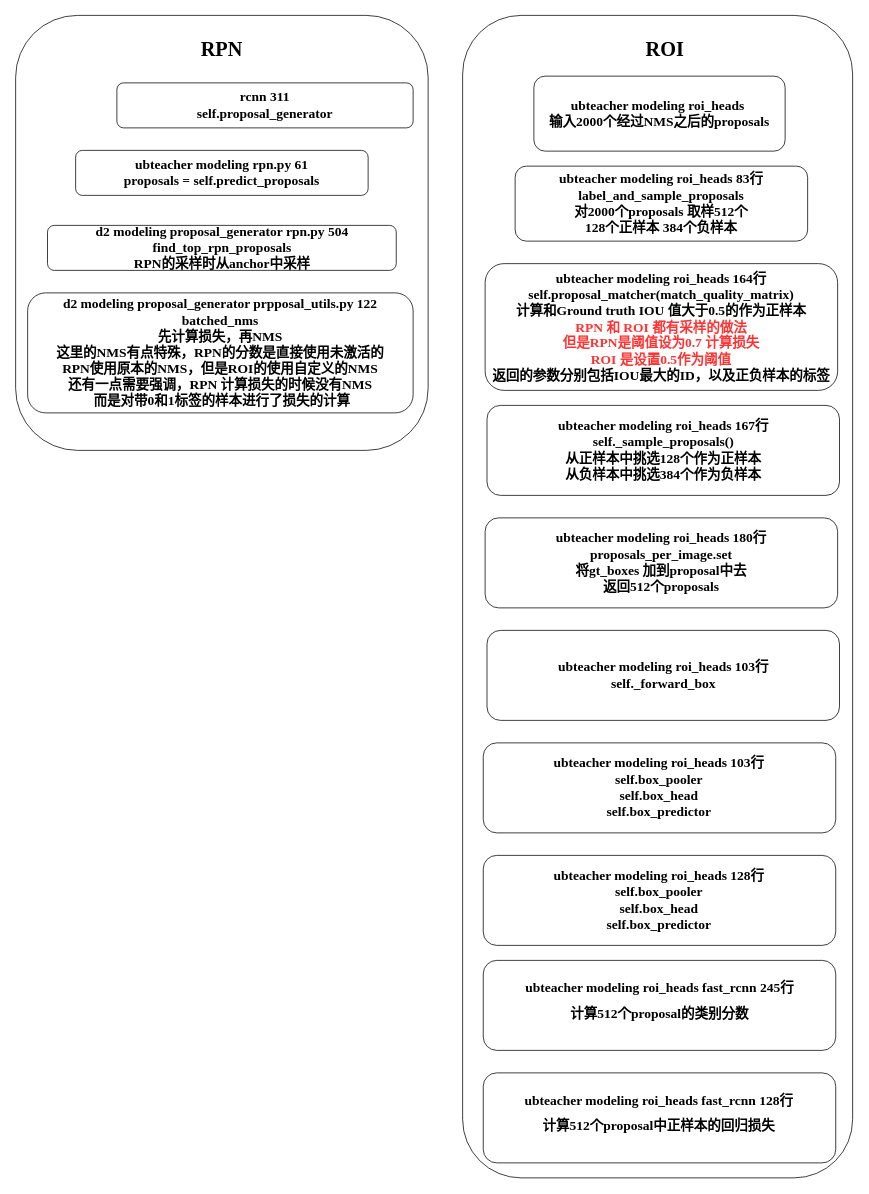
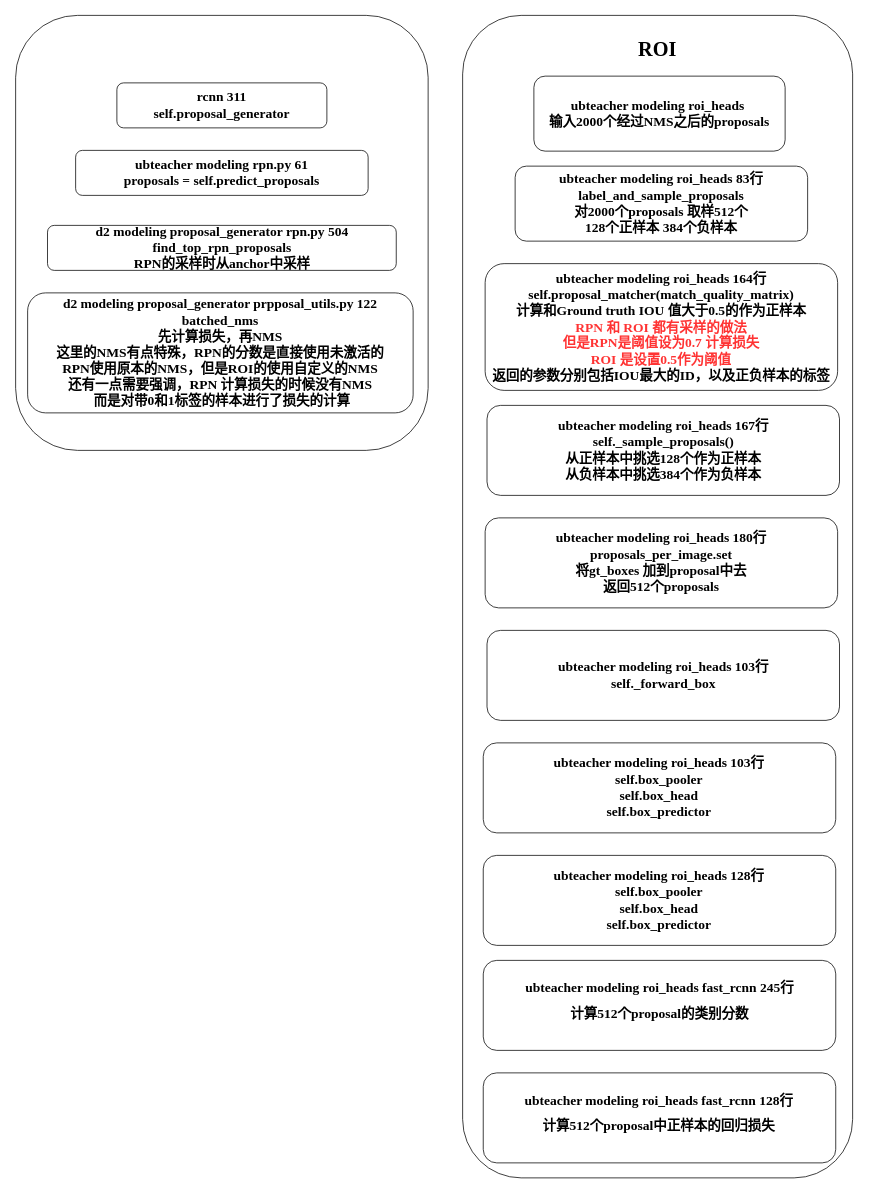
(222, 49) -> none
(665, 49) -> (657, 49)
(265, 105) -> (222, 105)
